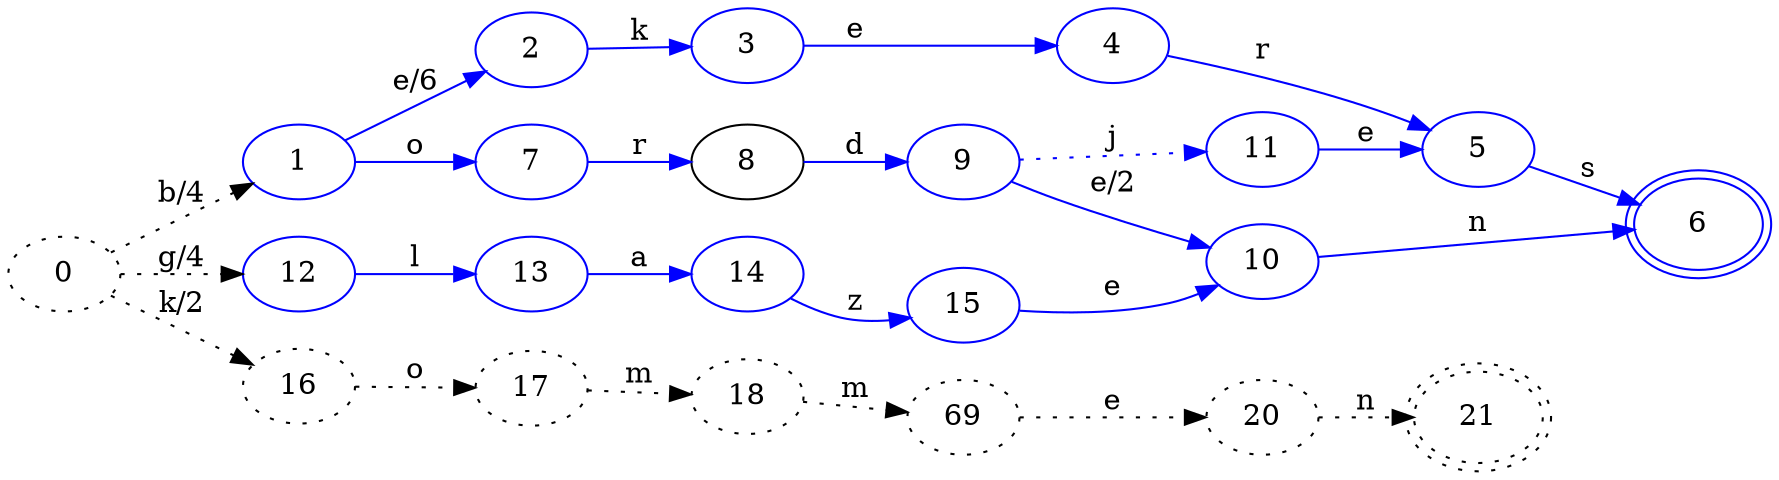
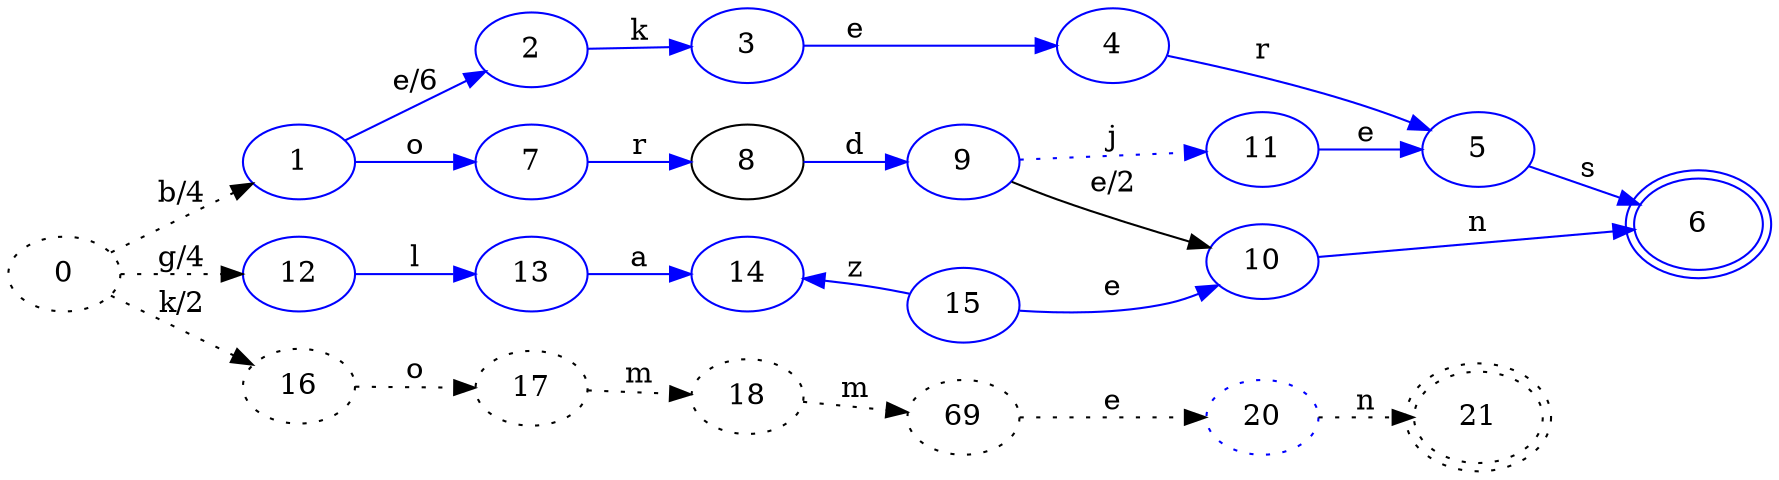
(1100, 214) -> (1100, 214)
(839, 317) -> (867, 286)
(1262, 417) -> (1262, 417)
